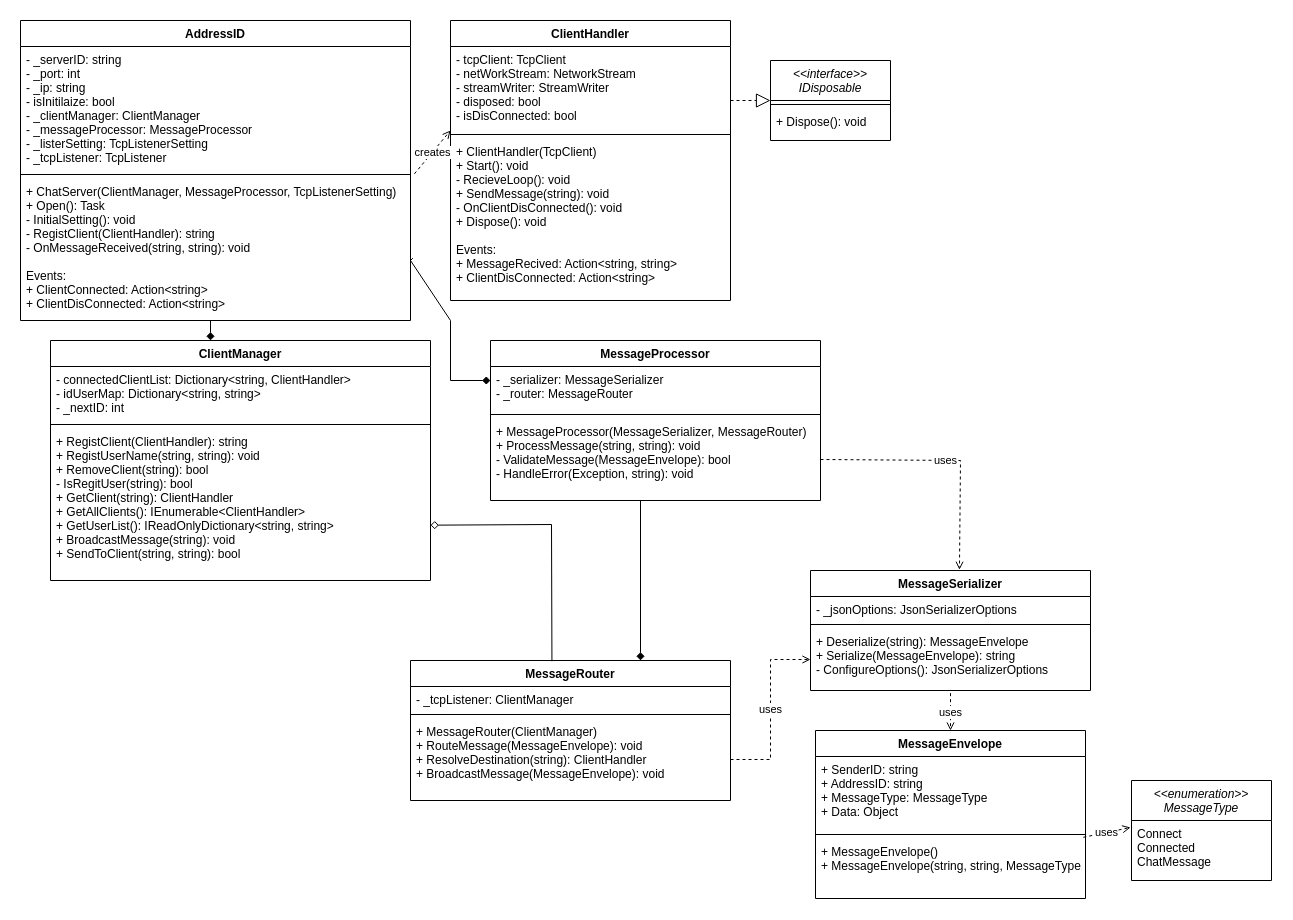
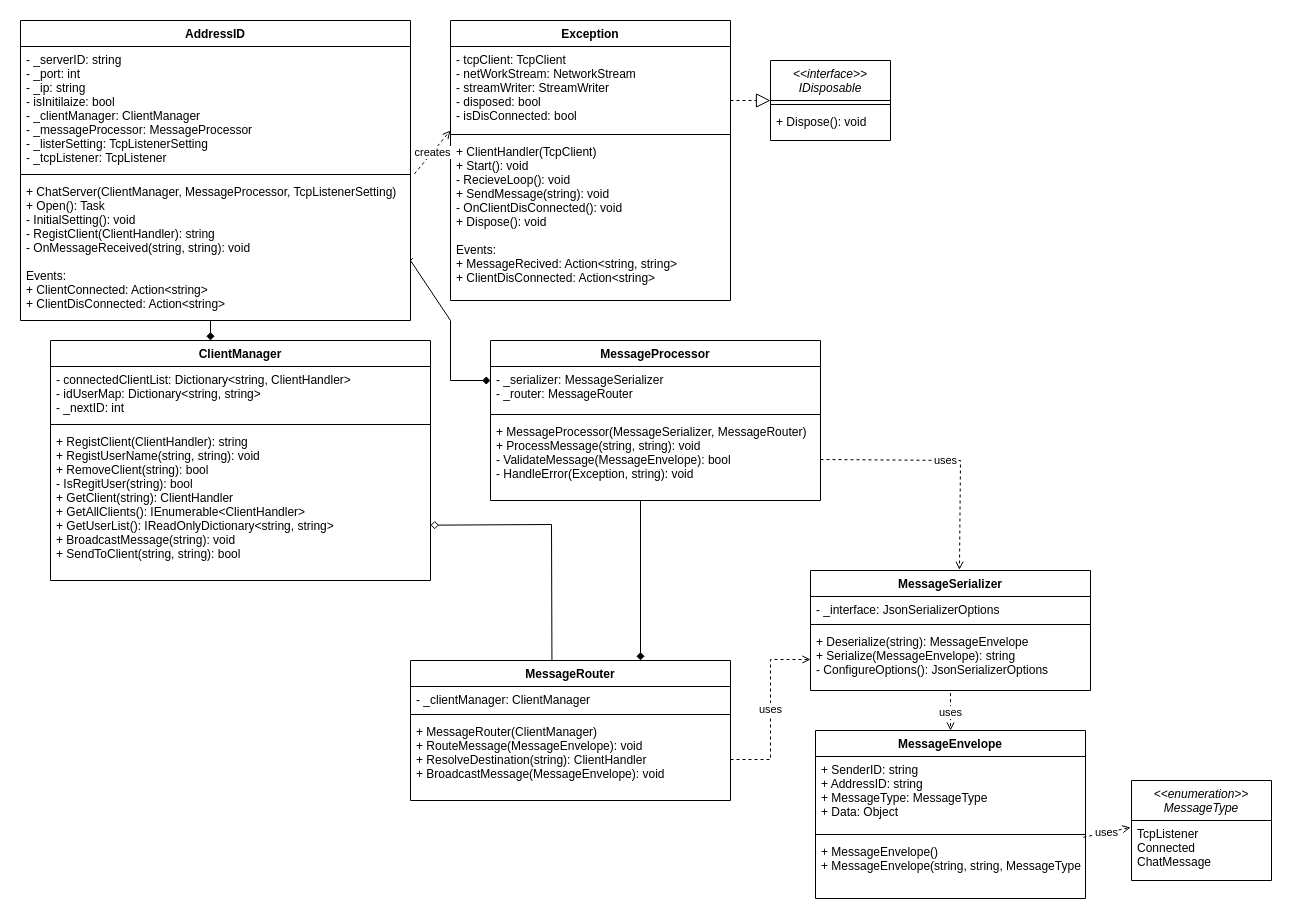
(590, 34) -> (590, 34)
(928, 610) -> (921, 610)
(504, 700) -> (509, 700)
(1161, 834) -> (1172, 834)
